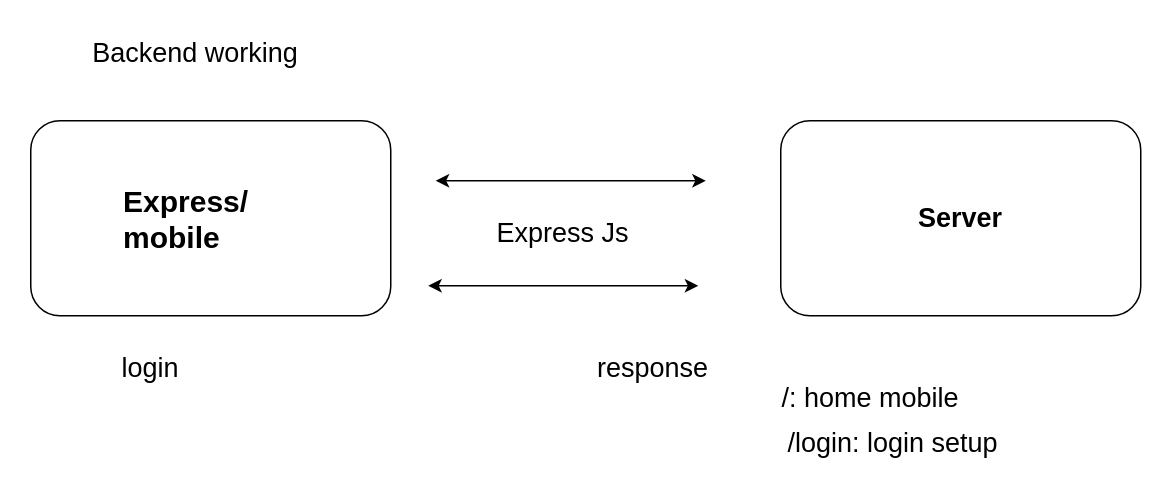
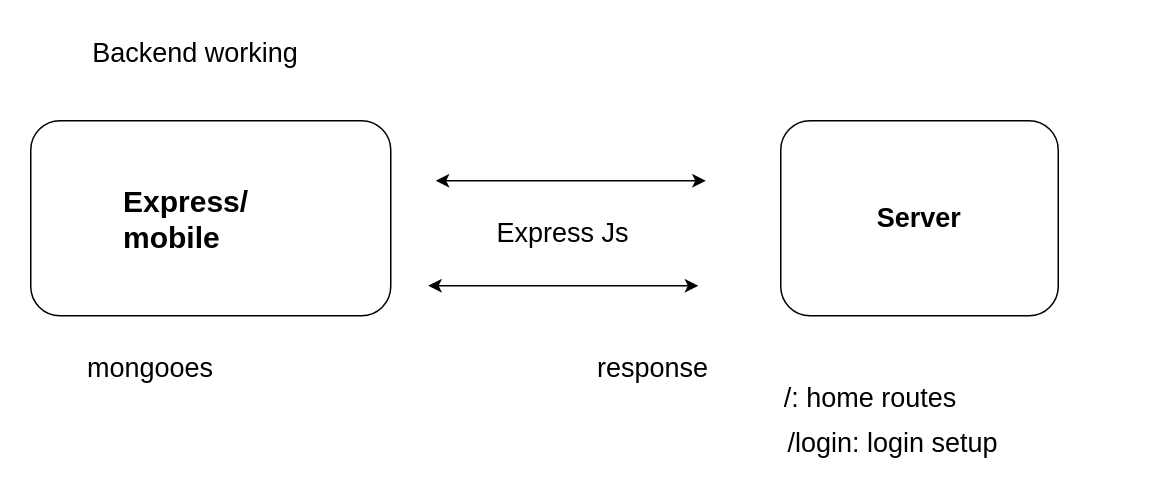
(961, 218) -> (920, 218)
(151, 368) -> (151, 368)
(871, 398) -> (871, 398)
